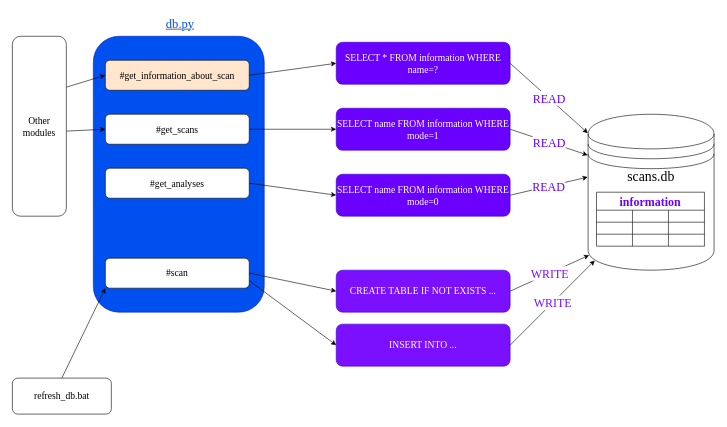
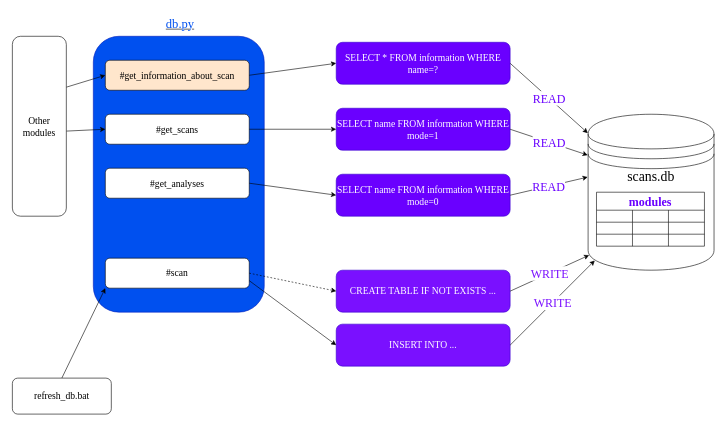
(650, 202) -> (650, 202)
(289, 282) -> (289, 282)
